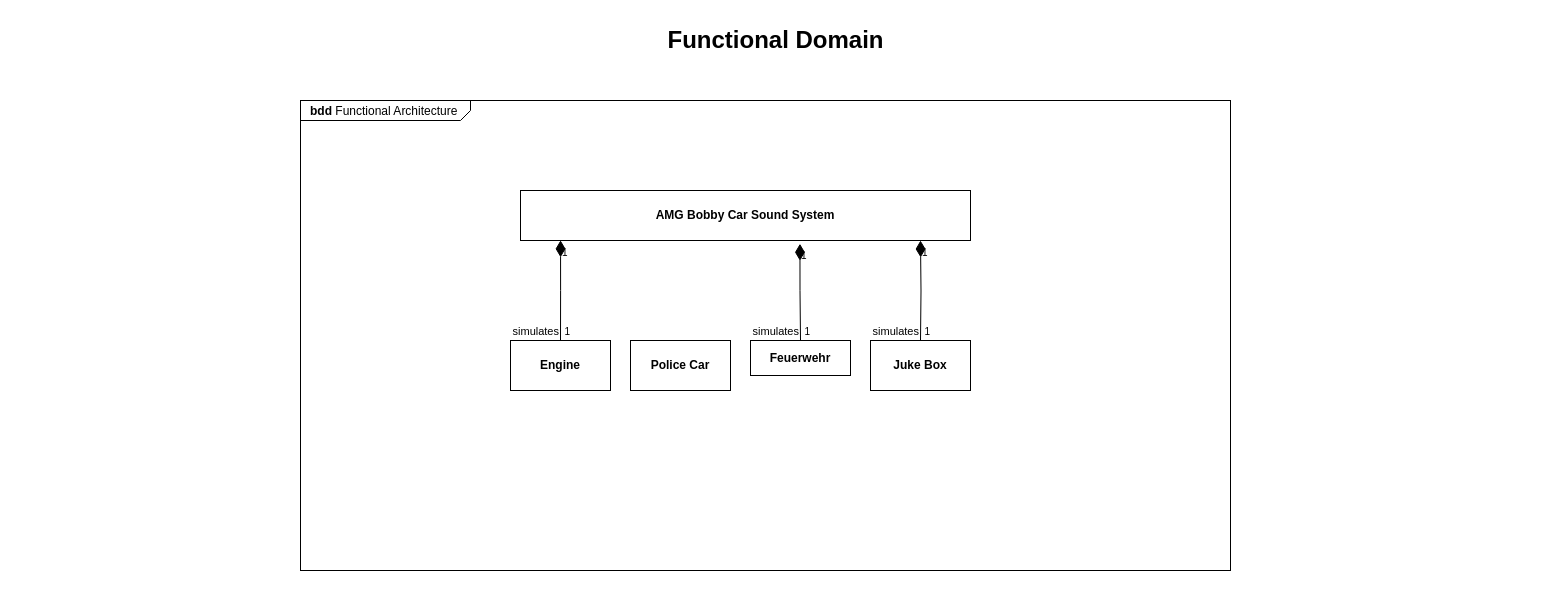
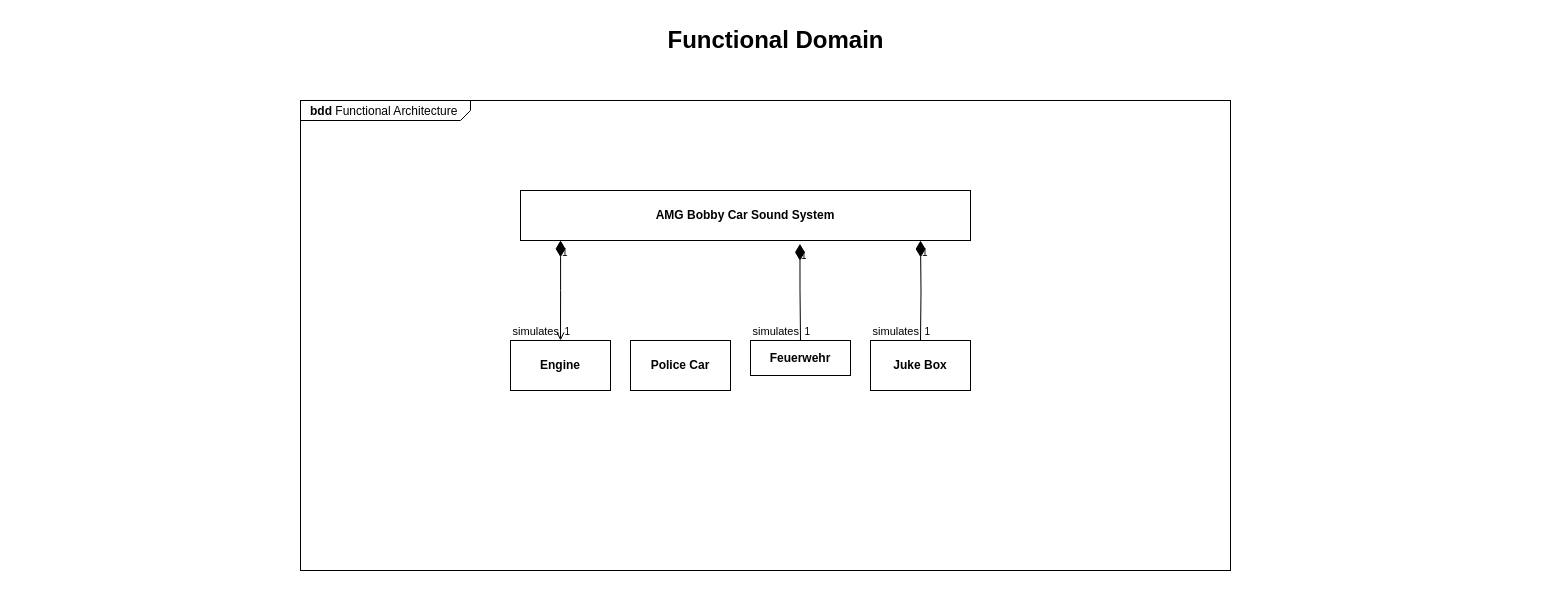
(561, 335) -> (561, 334)
